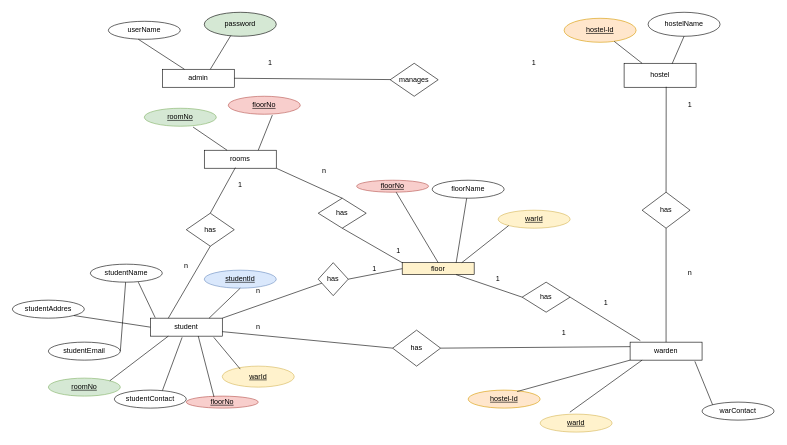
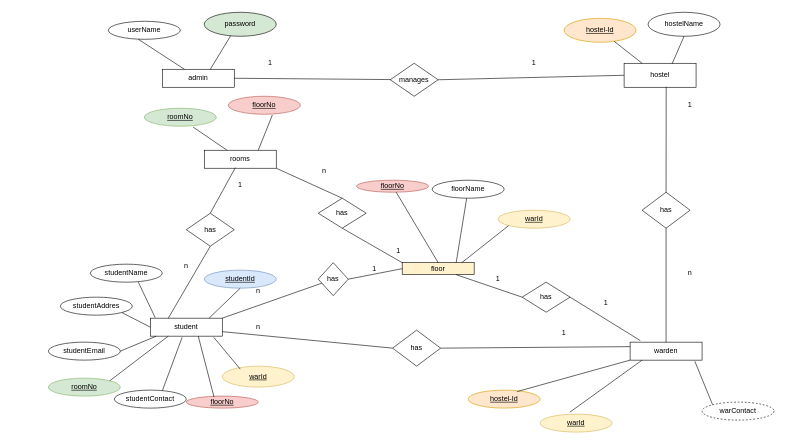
none -> (531, 78)
(48, 309) -> (96, 306)
(123, 317) -> (138, 344)
(738, 411) -> (738, 411)
